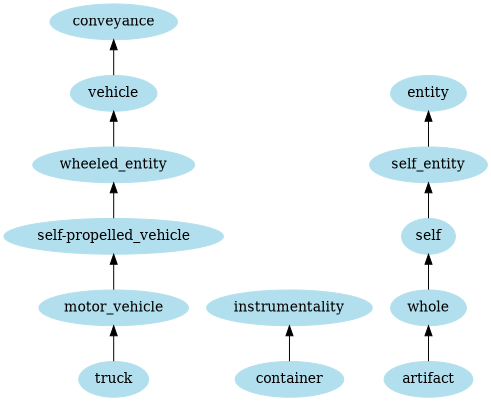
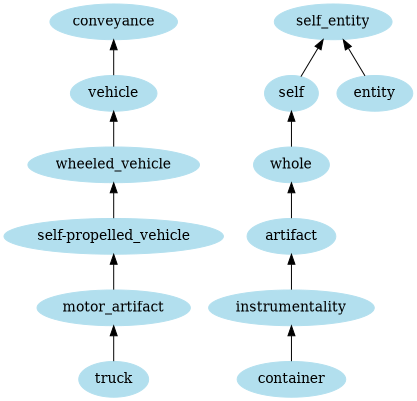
(428, 134) -> (357, 62)
(114, 165) -> (114, 165)
none -> (291, 277)
(114, 308) -> (114, 308)
